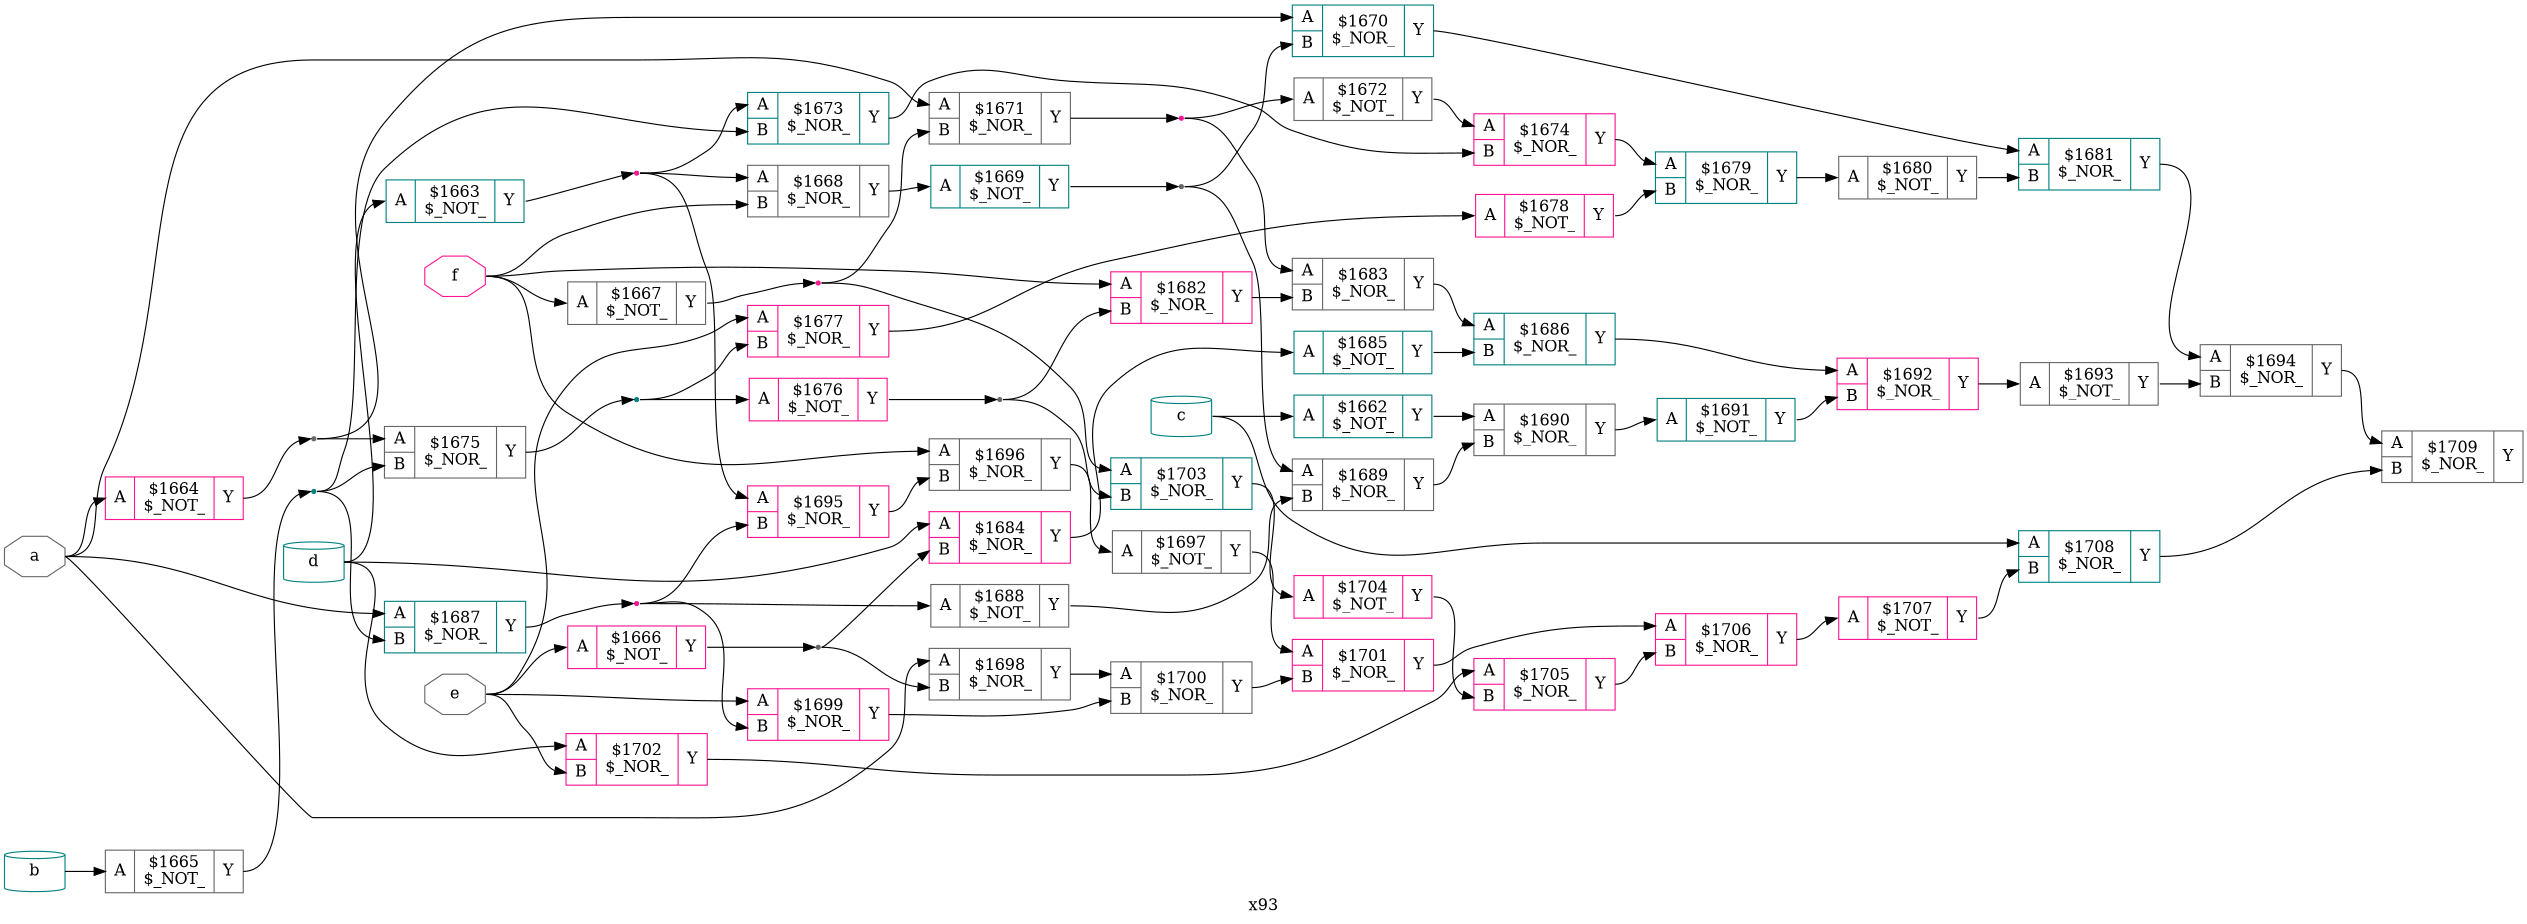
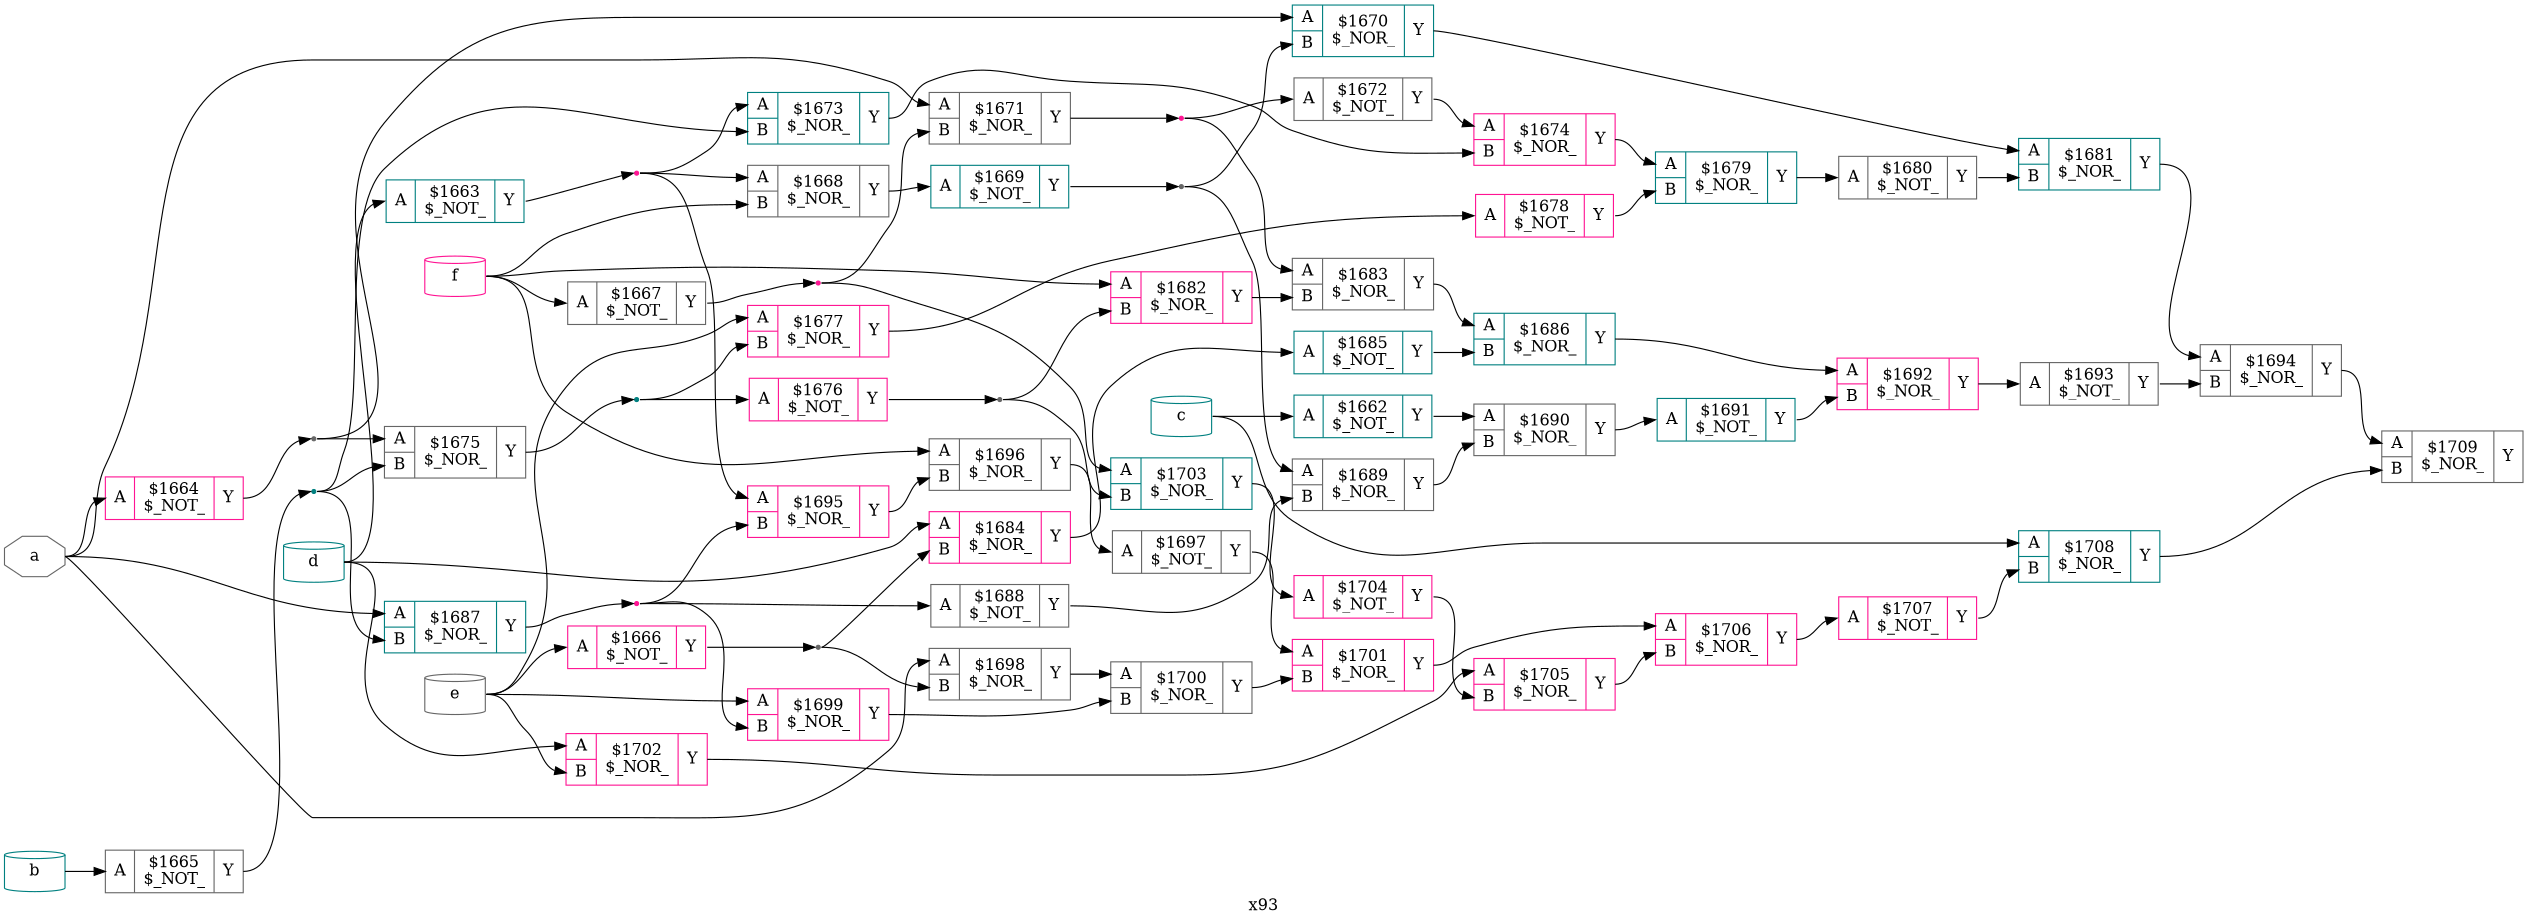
(455, 276) -> (455, 276)
(455, 694) -> (455, 694)
